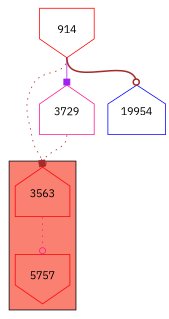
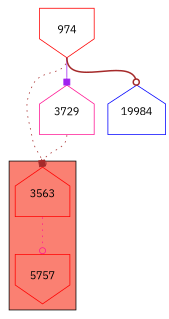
(67, 30) -> (67, 30)
(137, 112) -> (137, 112)
